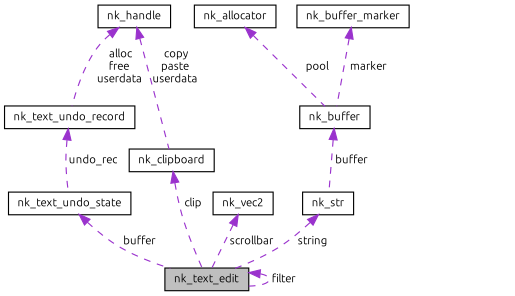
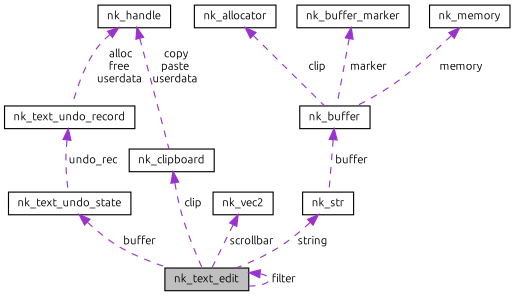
none -> (470, 16)
(316, 67) -> (316, 67)
